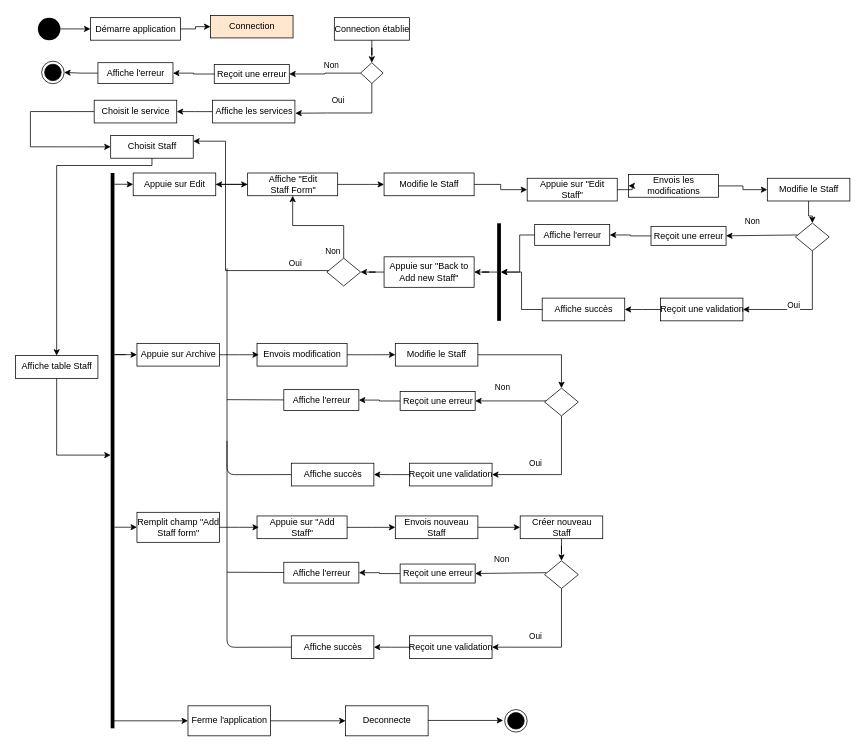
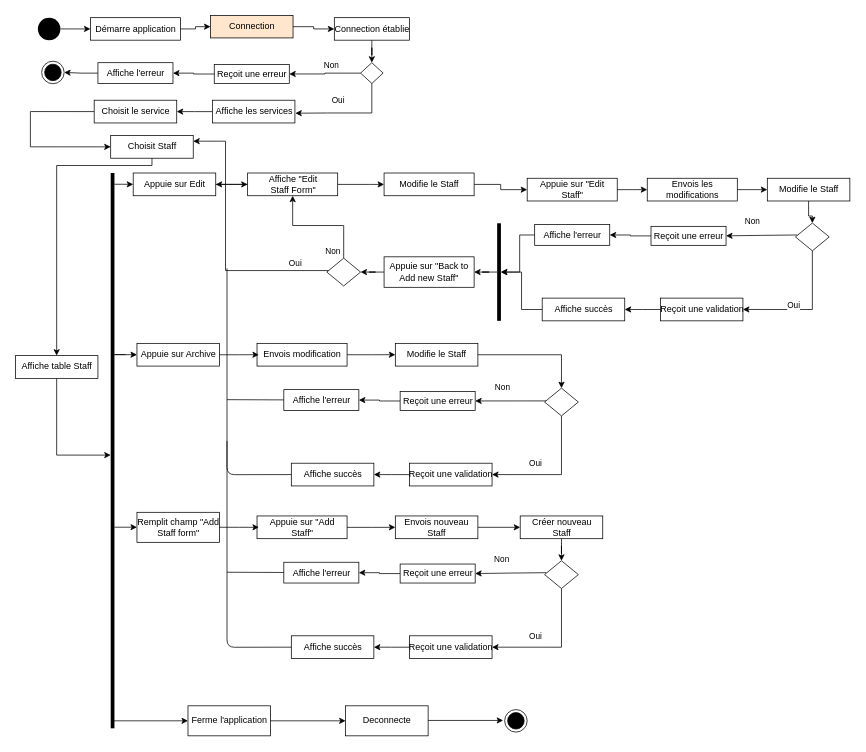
none -> (304, 27)
(673, 186) -> (692, 189)
